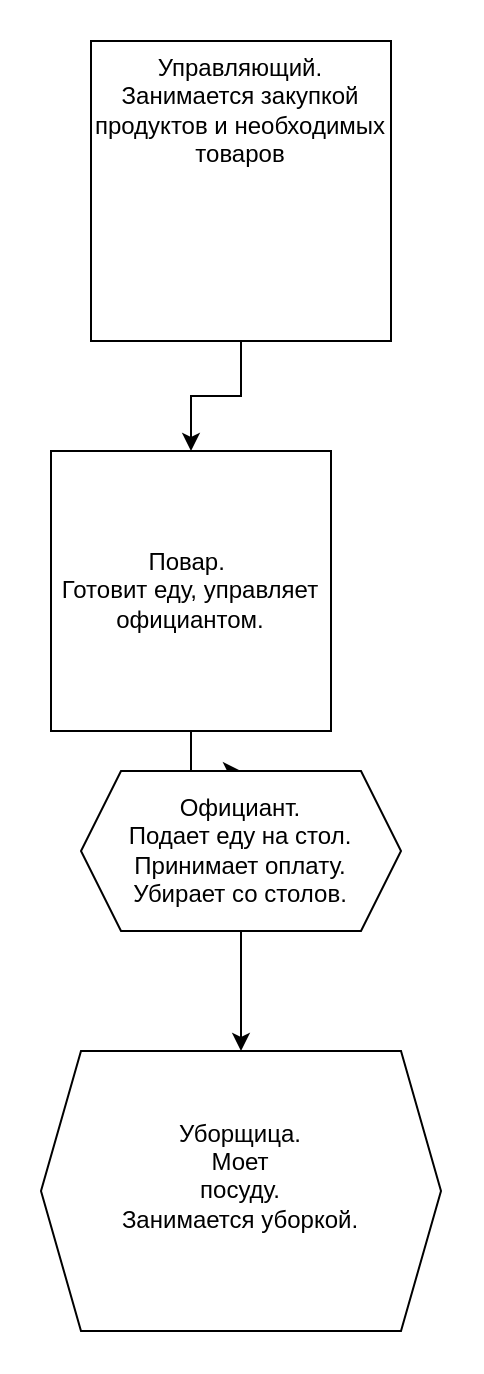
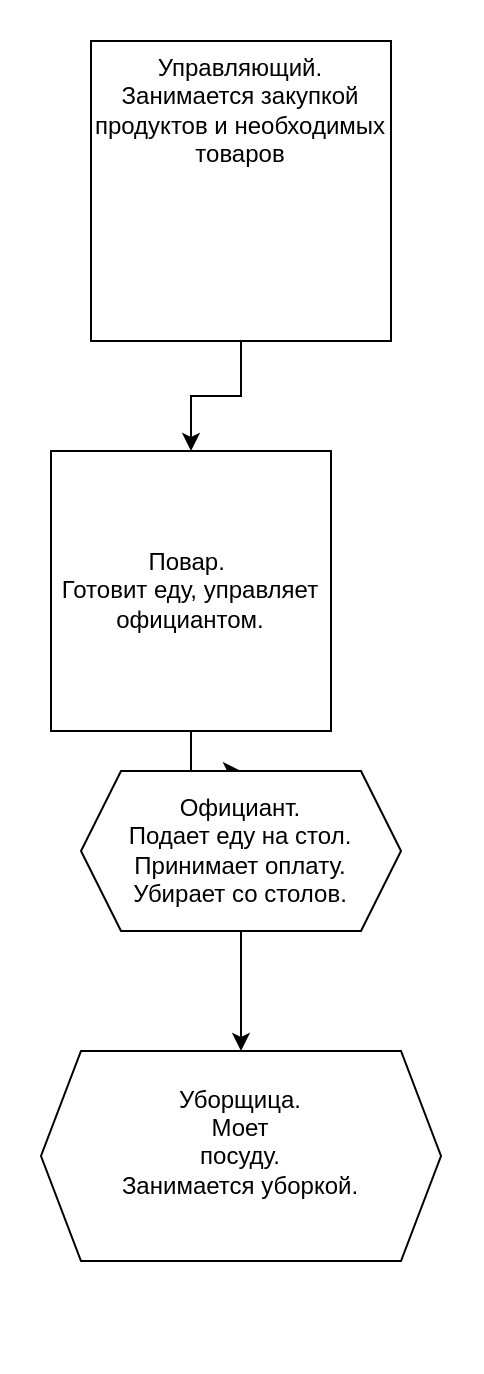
(241, 1191) -> (241, 1156)
